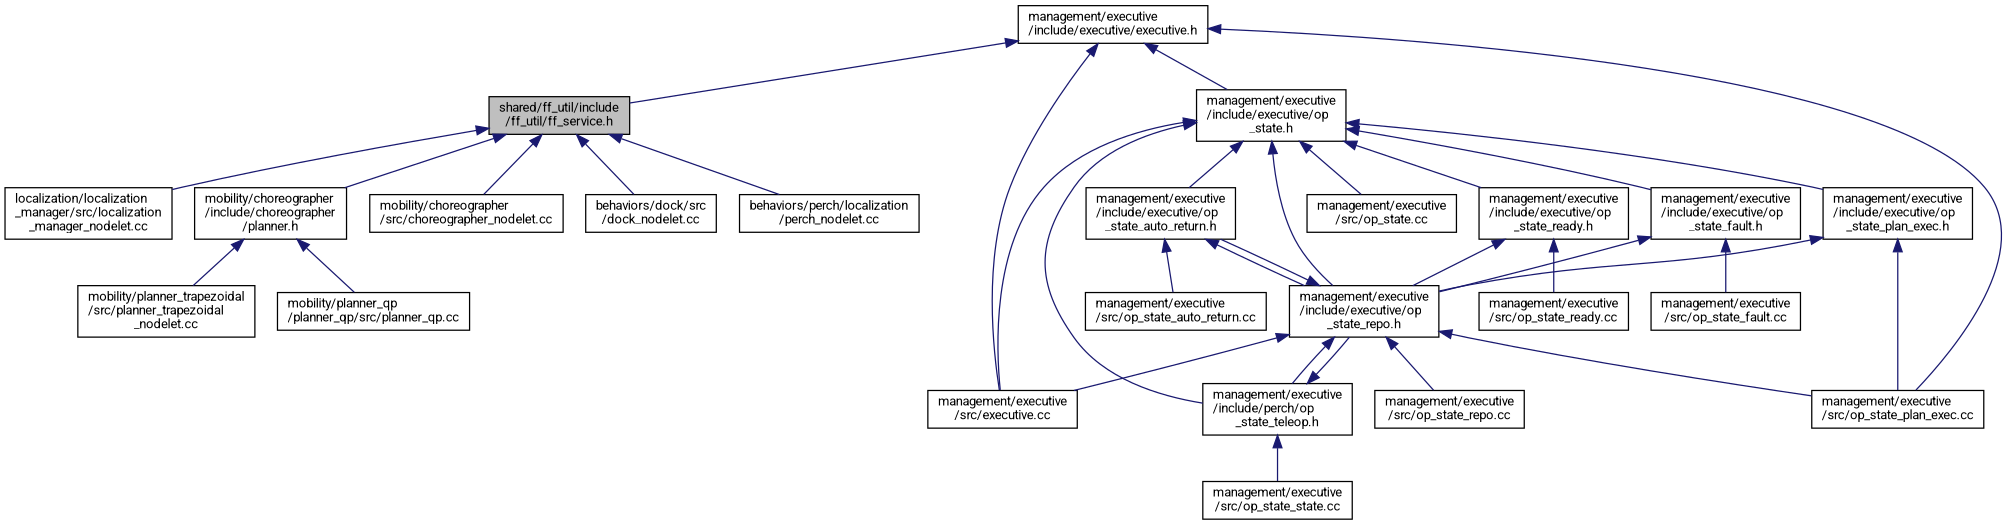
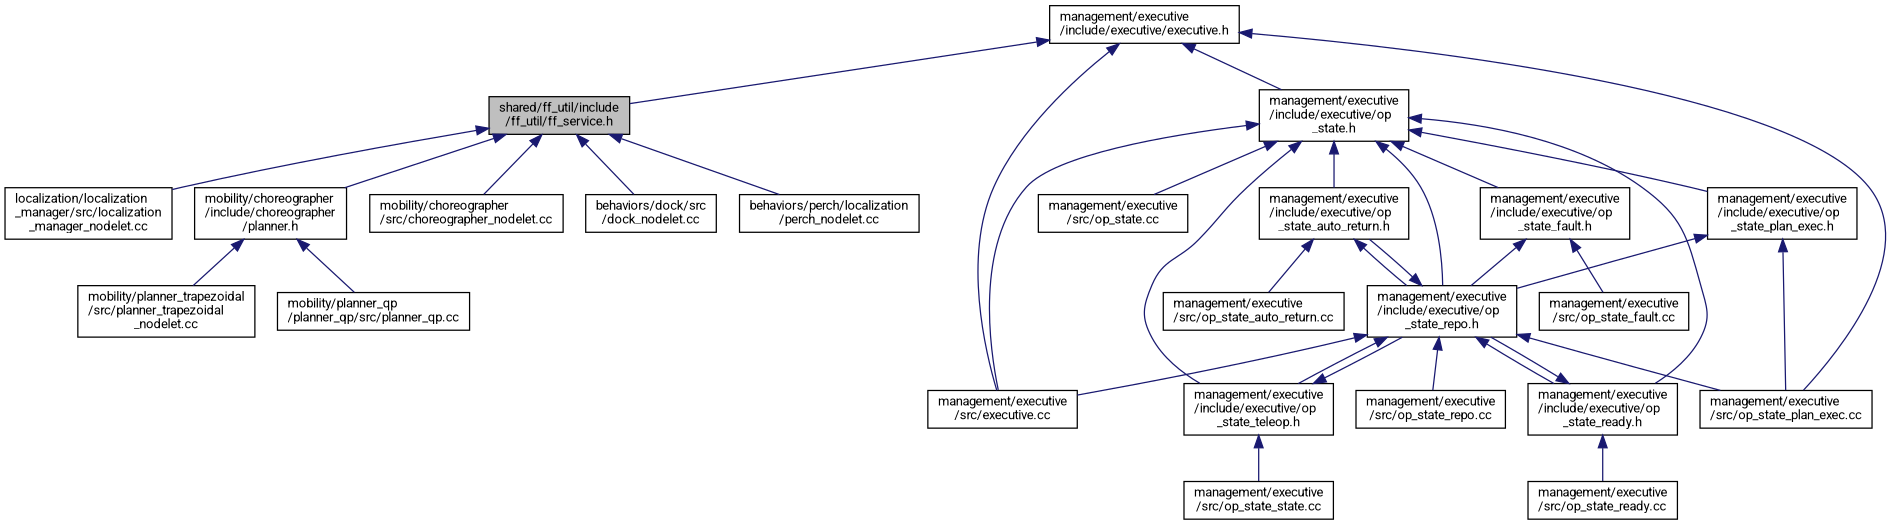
none -> (1520, 364)
(1278, 409) -> (1259, 409)
